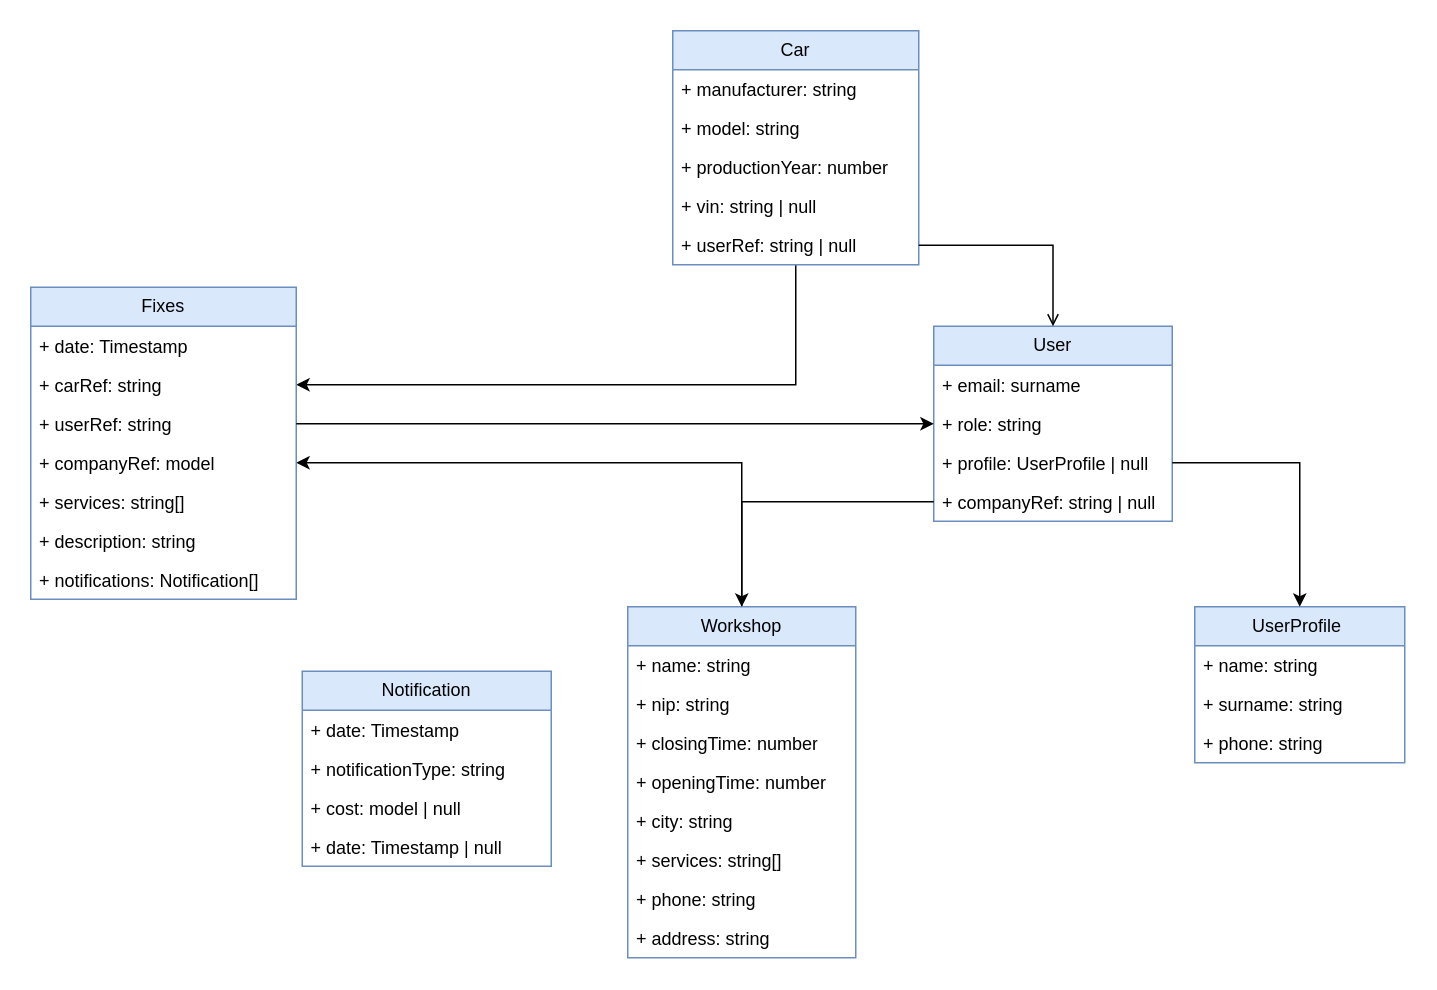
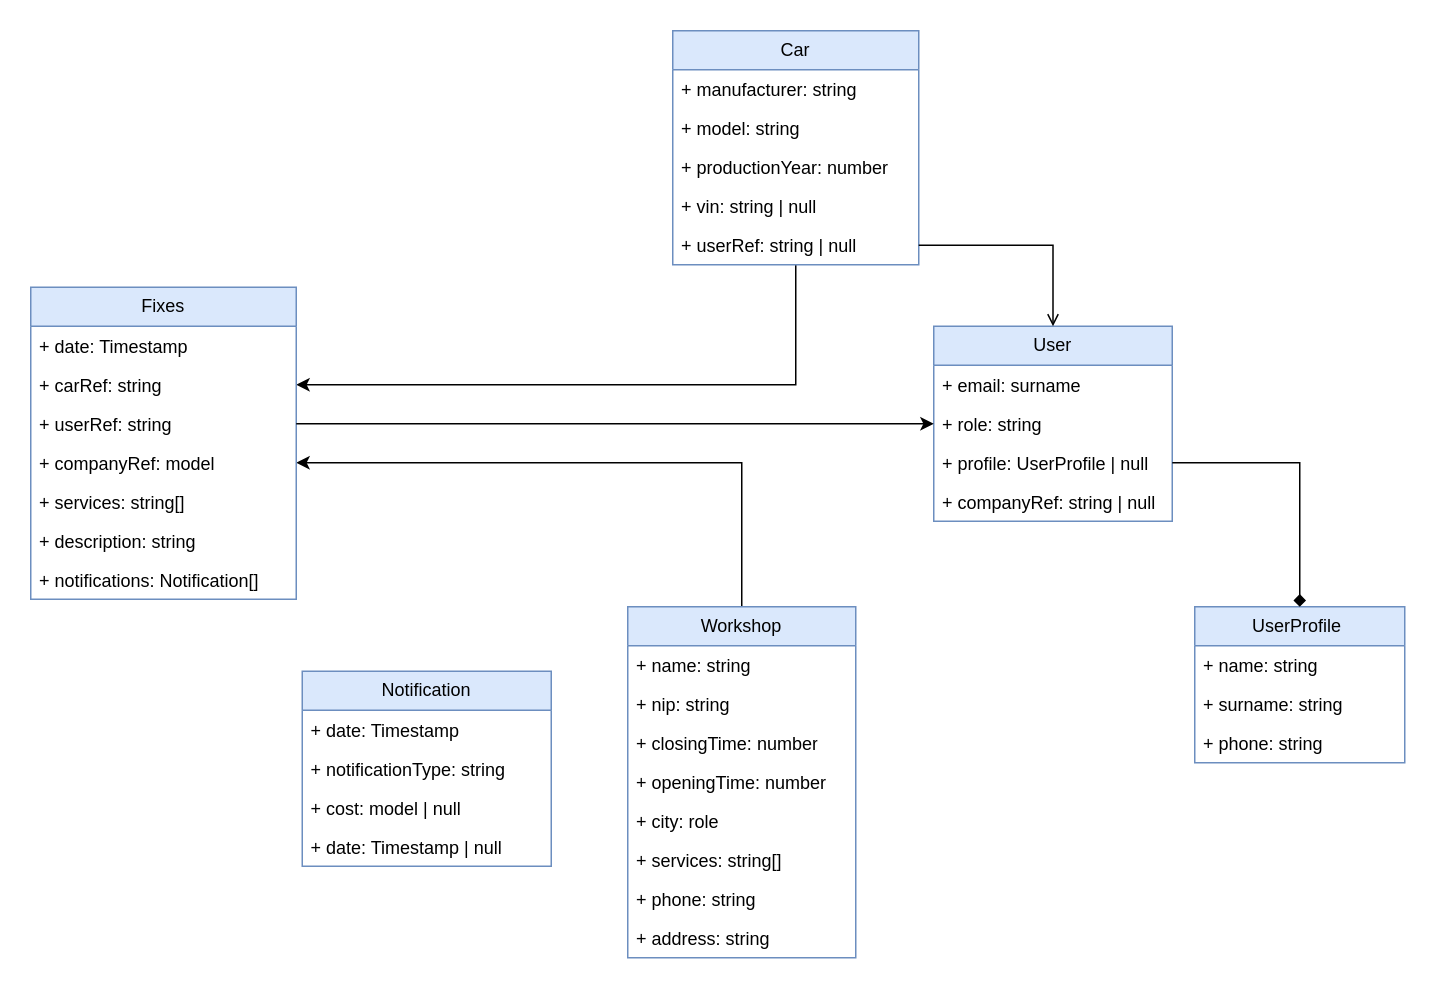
(837, 502) -> none
(1300, 595) -> (1300, 594)
(696, 823) -> (686, 823)
